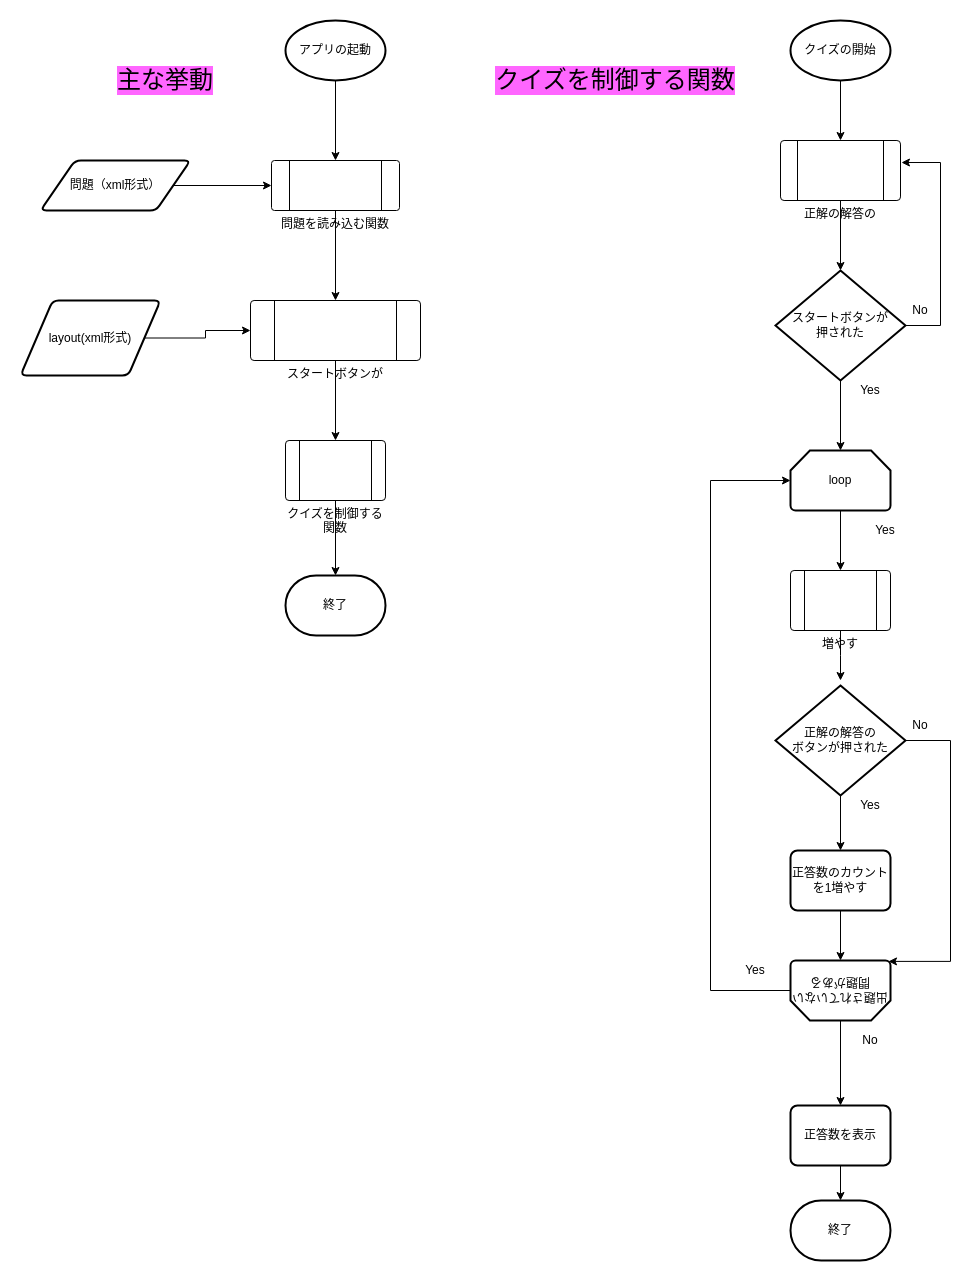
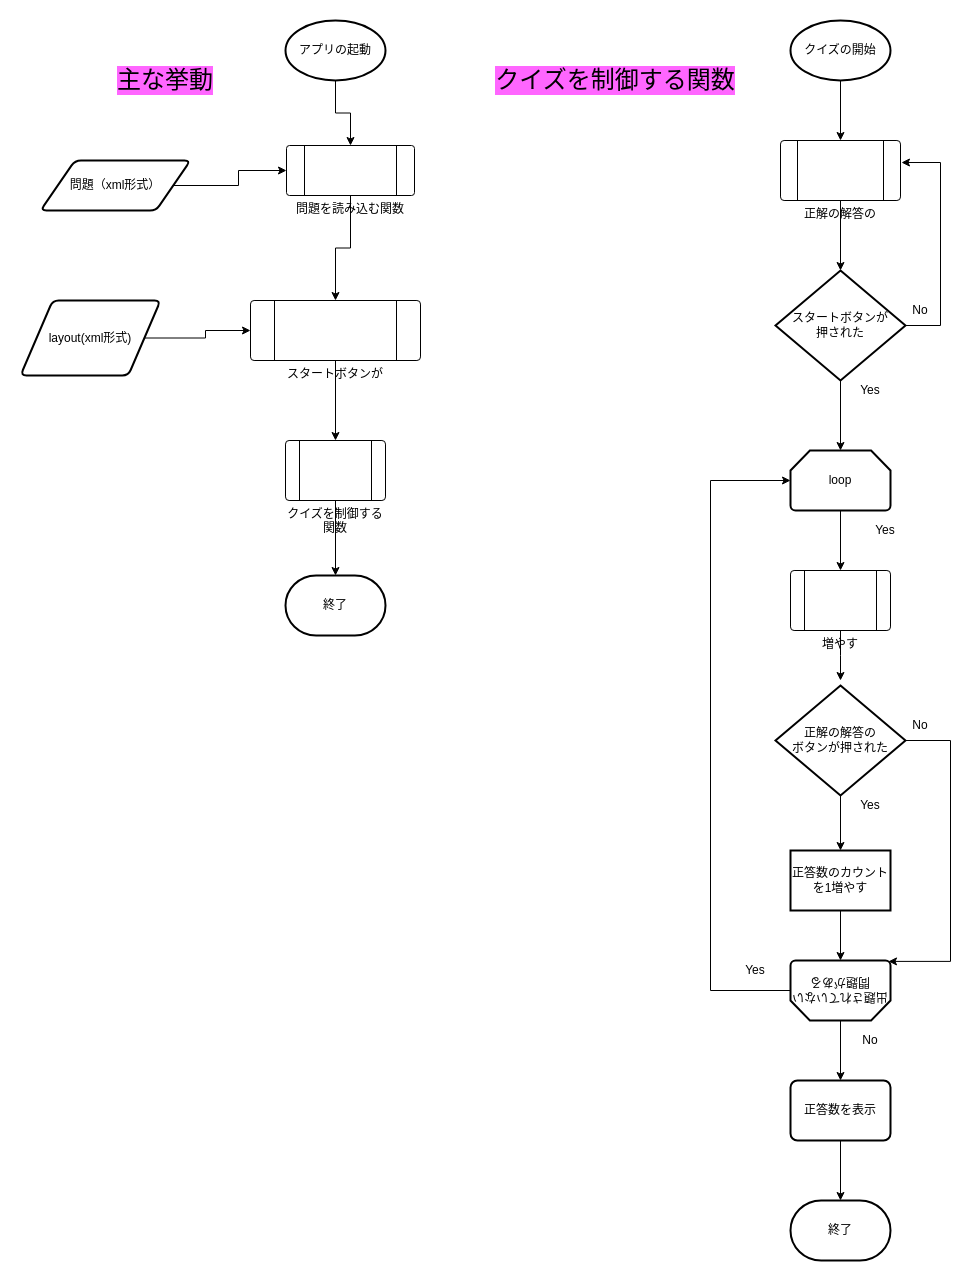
(336, 186) -> (351, 171)
(841, 881) -> (841, 881)
(841, 1136) -> (841, 1111)
